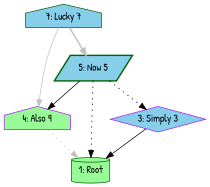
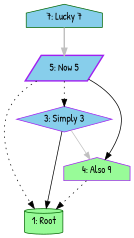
(46, 63) -> (79, 142)
(93, 68) -> (64, 68)
(60, 141) -> (74, 192)
